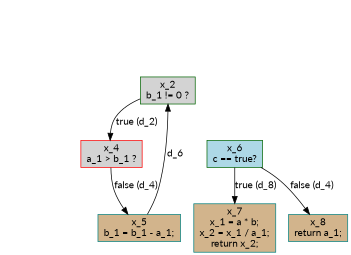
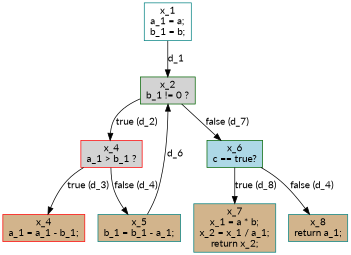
none -> (168, 22)
none -> (199, 120)
none -> (44, 228)
